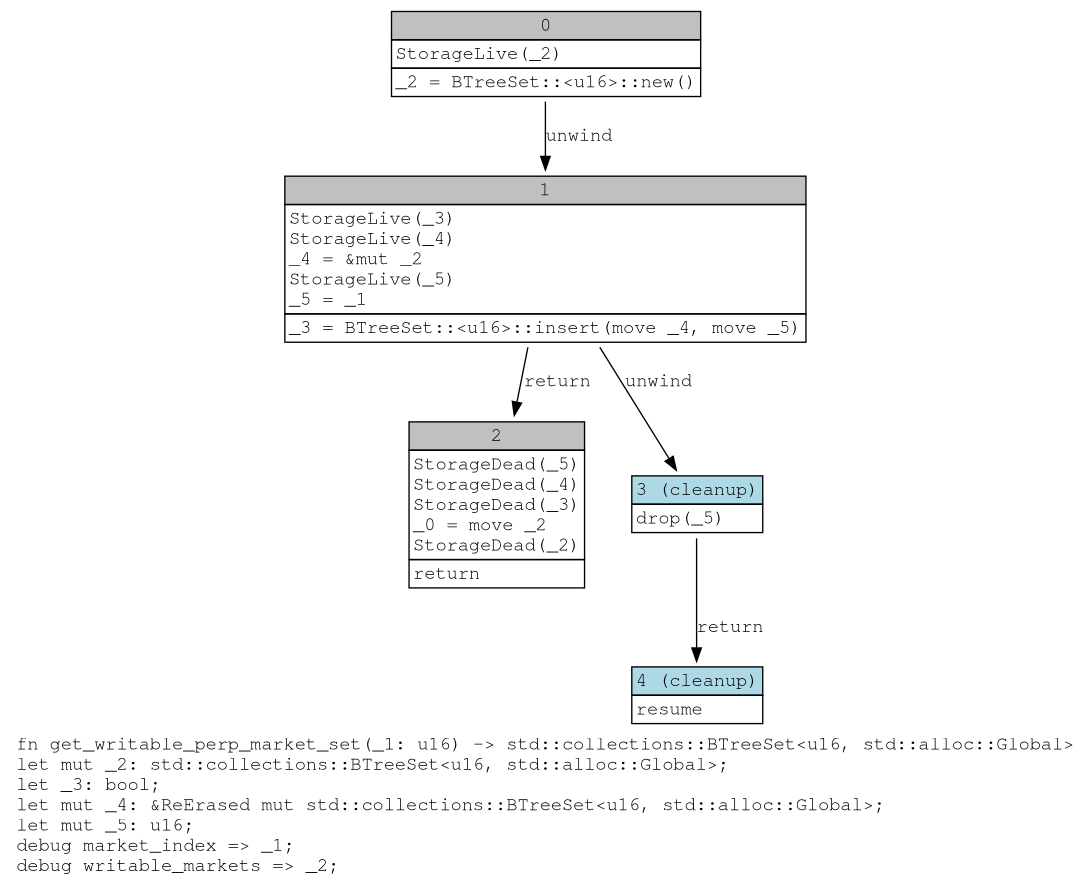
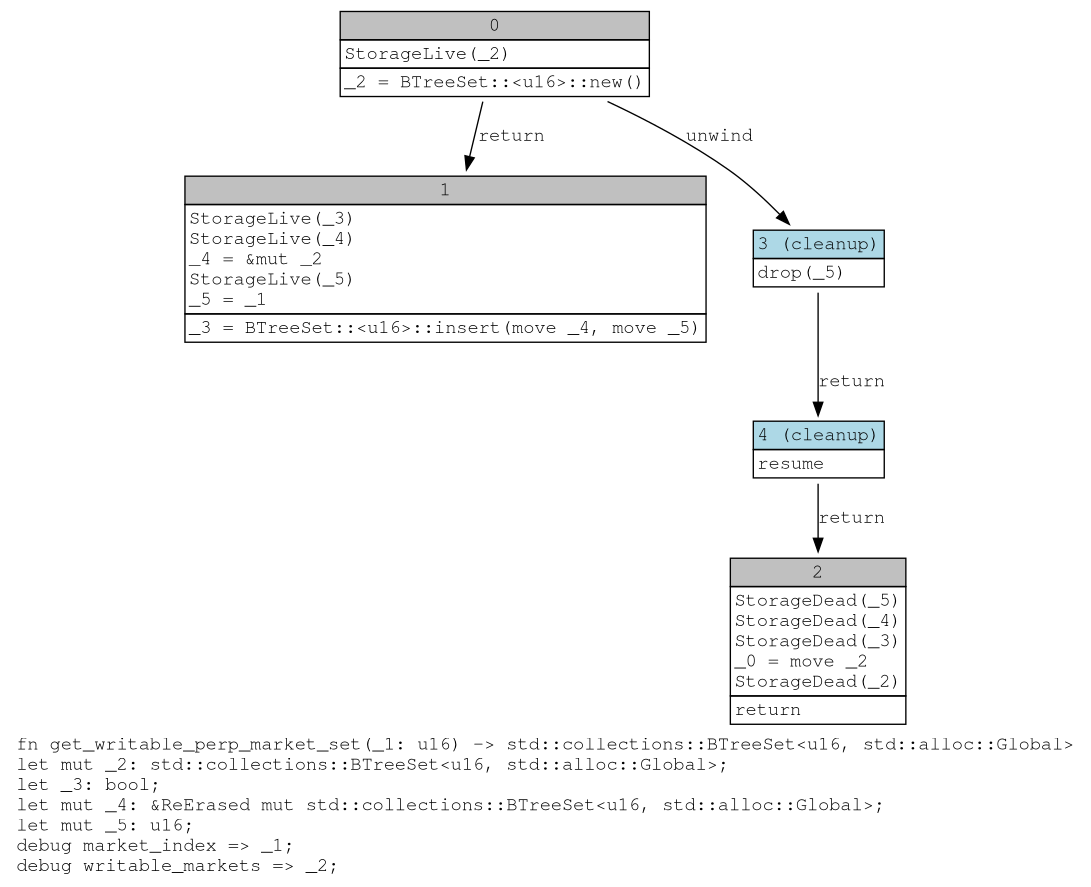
(579, 136) -> (512, 136)
(522, 375) -> (818, 511)
(634, 403) -> (699, 150)
